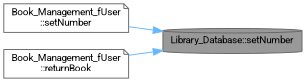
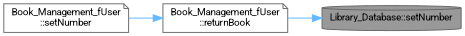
(141, 28) -> (141, 18)
